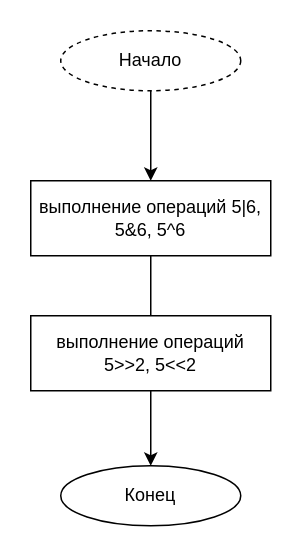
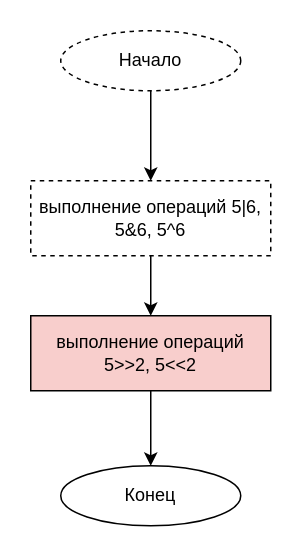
(151, 218) -> (151, 218)
(151, 308) -> (151, 304)
(151, 353) -> (151, 353)
